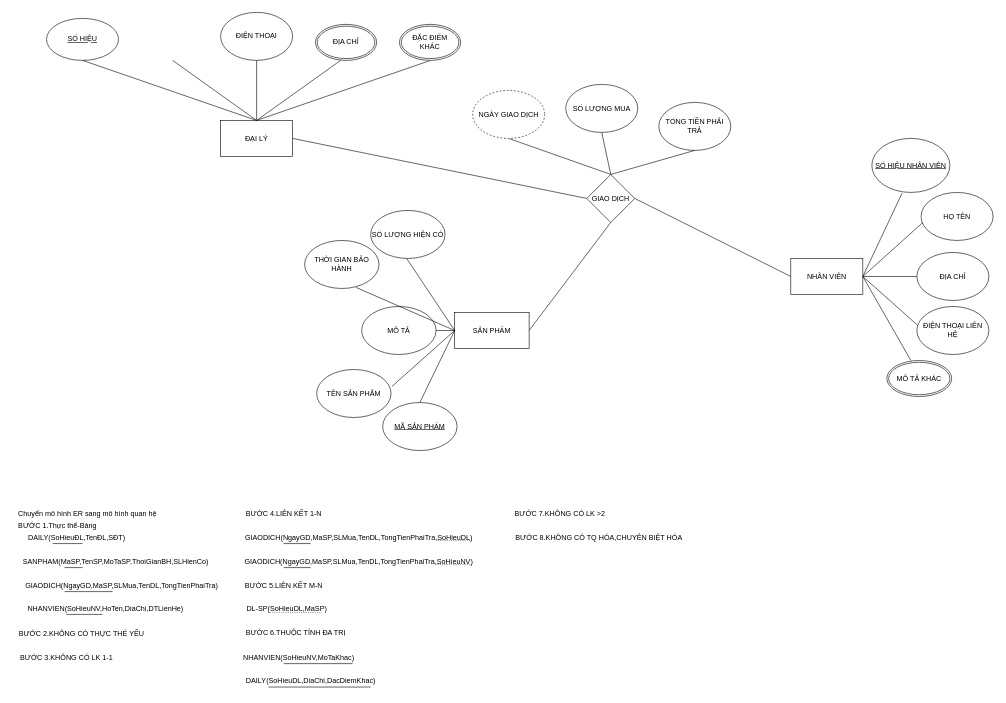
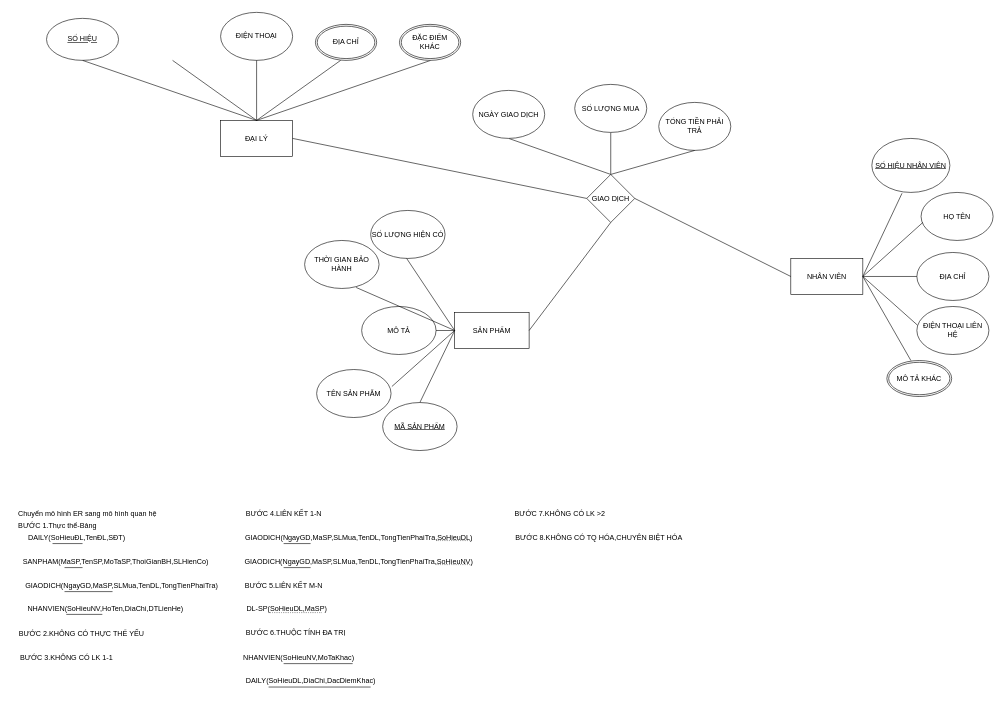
(602, 108) -> (611, 108)
(509, 114) -> (509, 114)
